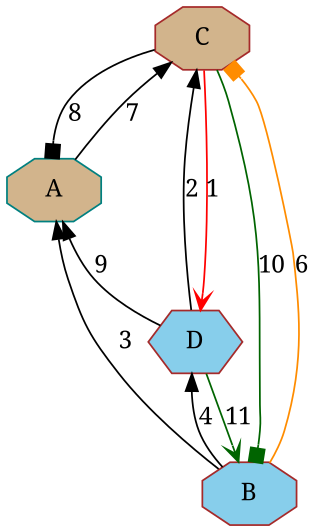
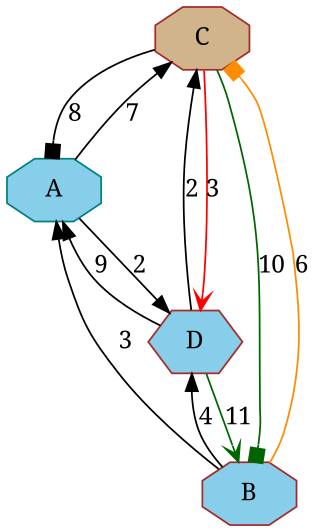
(54, 190) -> (54, 190)
(213, 190) -> (213, 190)
none -> (118, 259)
